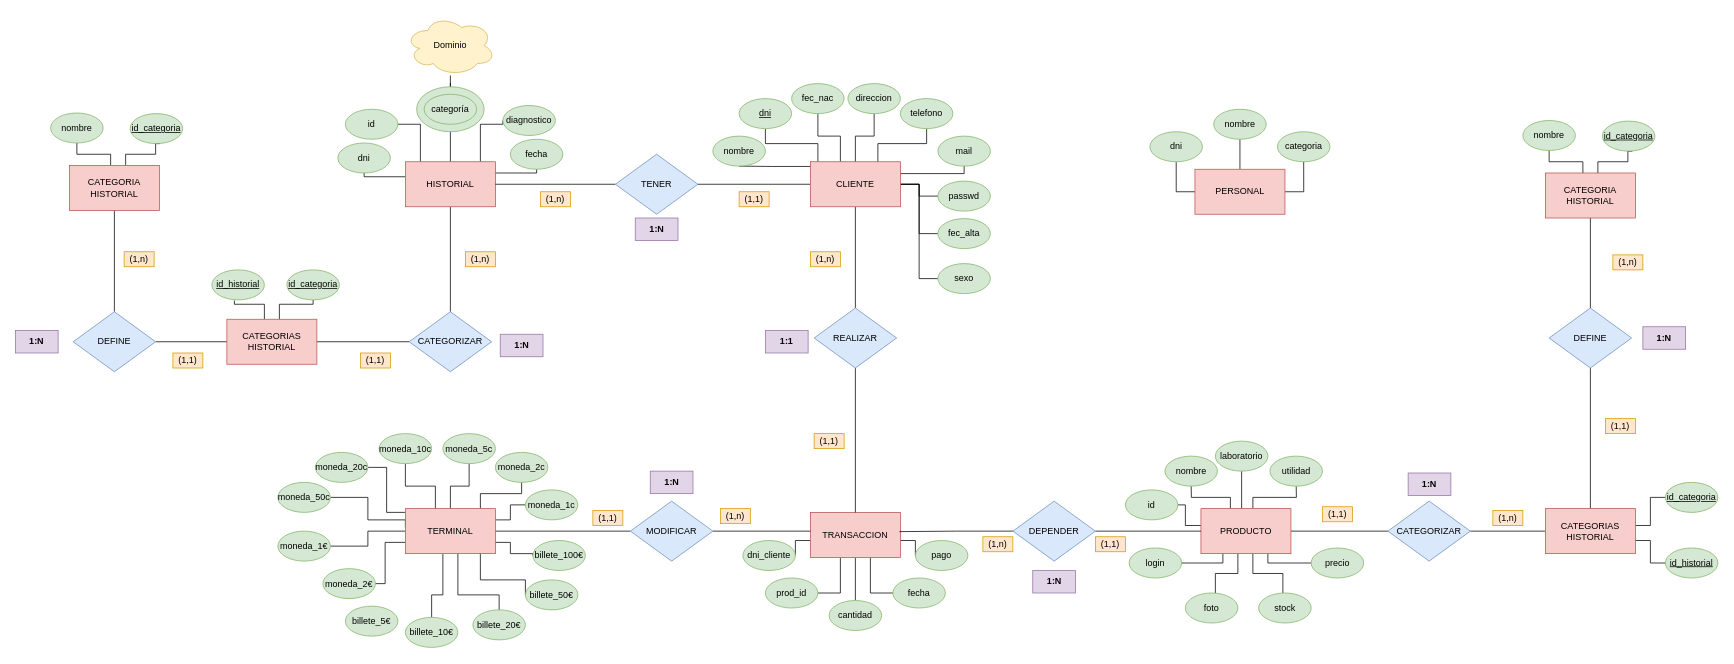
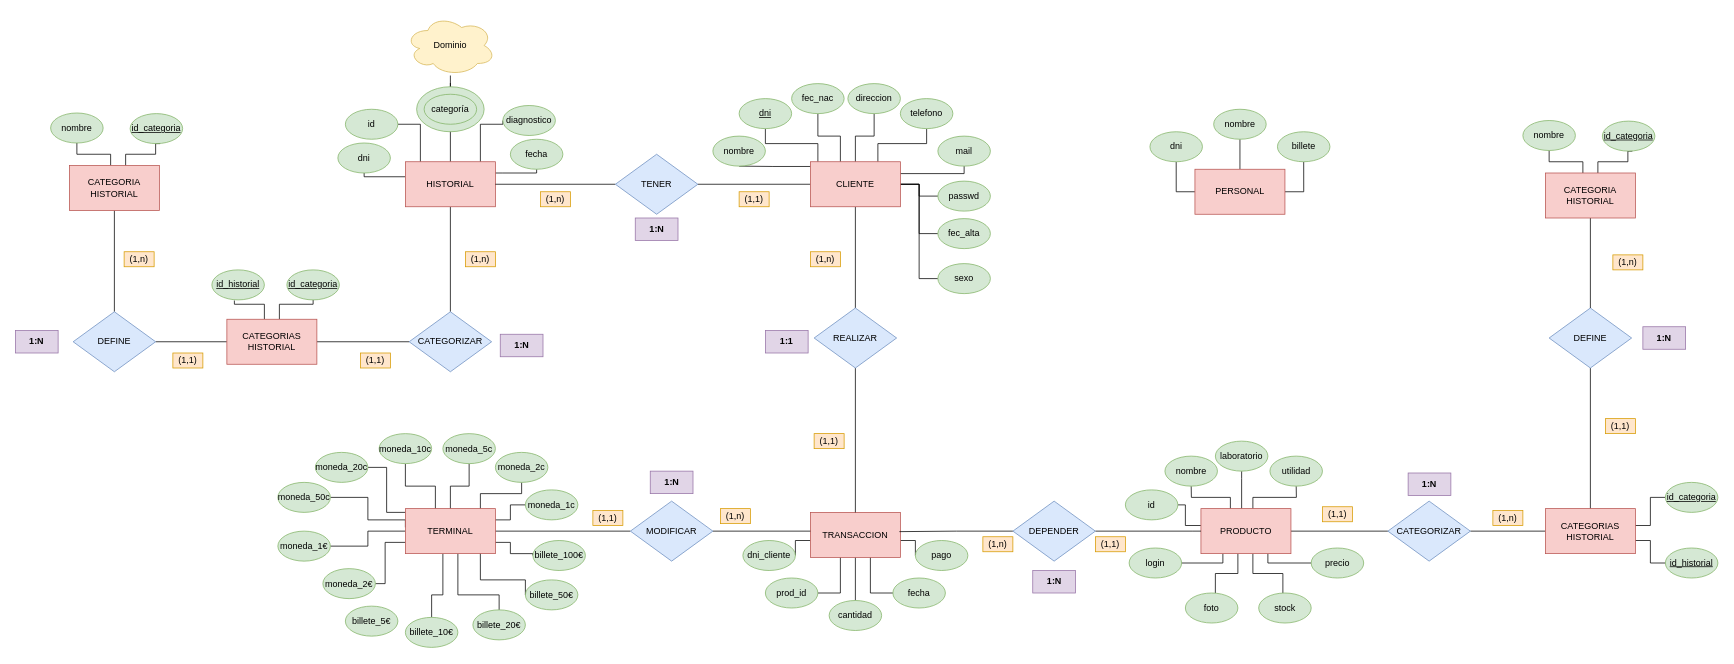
(1304, 147) -> (1304, 147)
